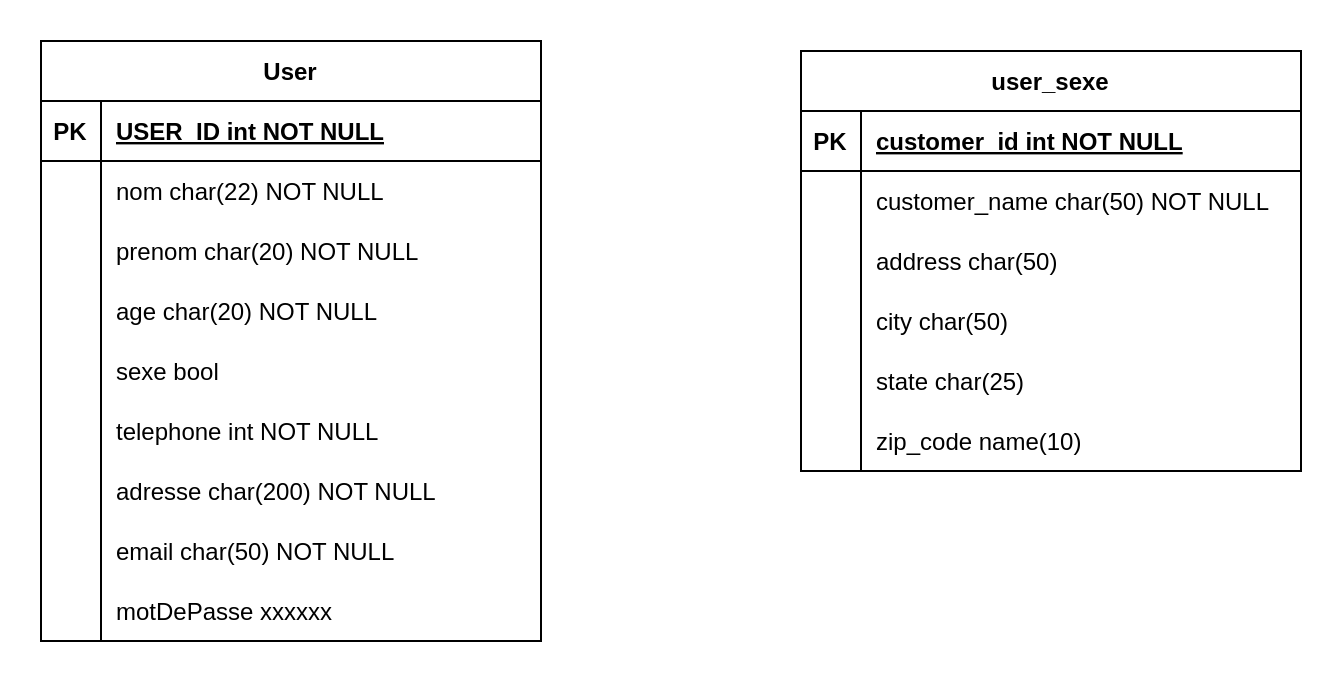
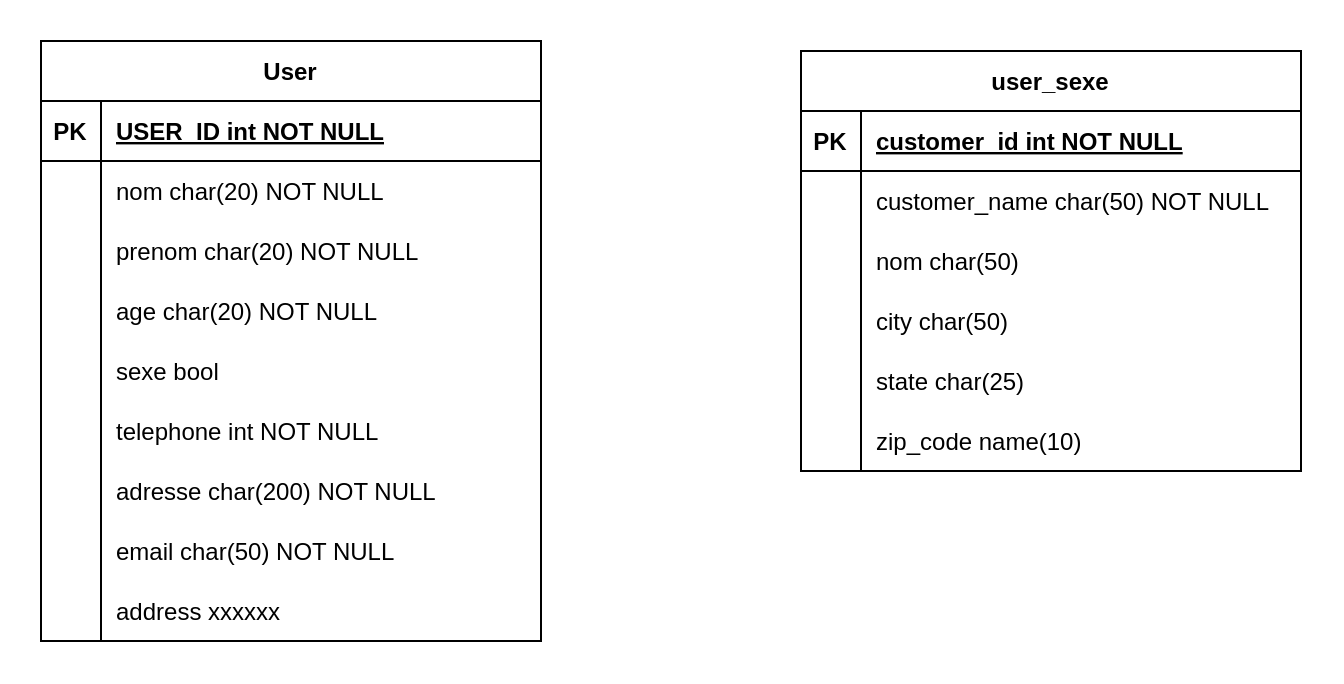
(248, 192) -> (248, 192)
(980, 262) -> (954, 262)
(227, 612) -> (207, 612)
